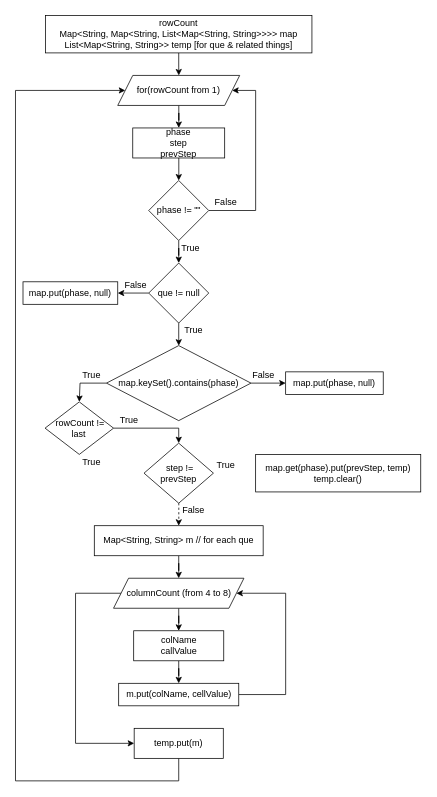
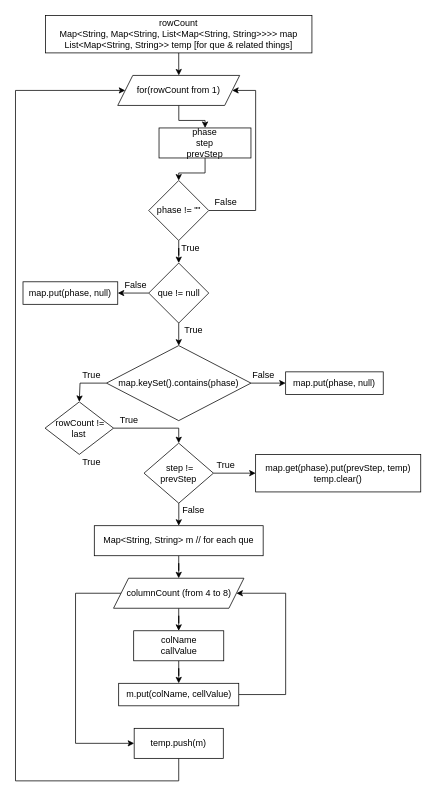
(179, 143) -> (205, 143)
none -> (249, 473)
(179, 511) -> (179, 511)
(179, 743) -> (179, 743)
